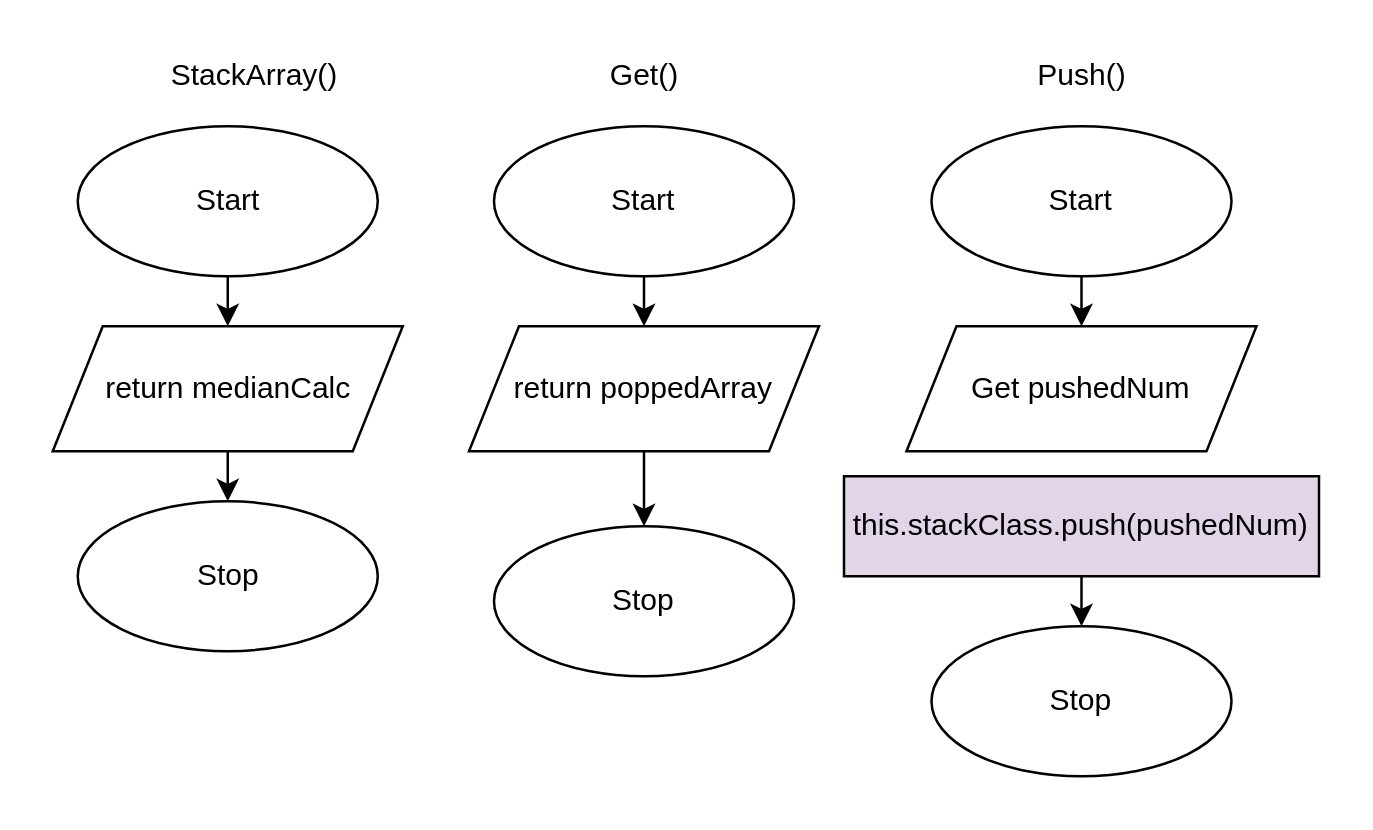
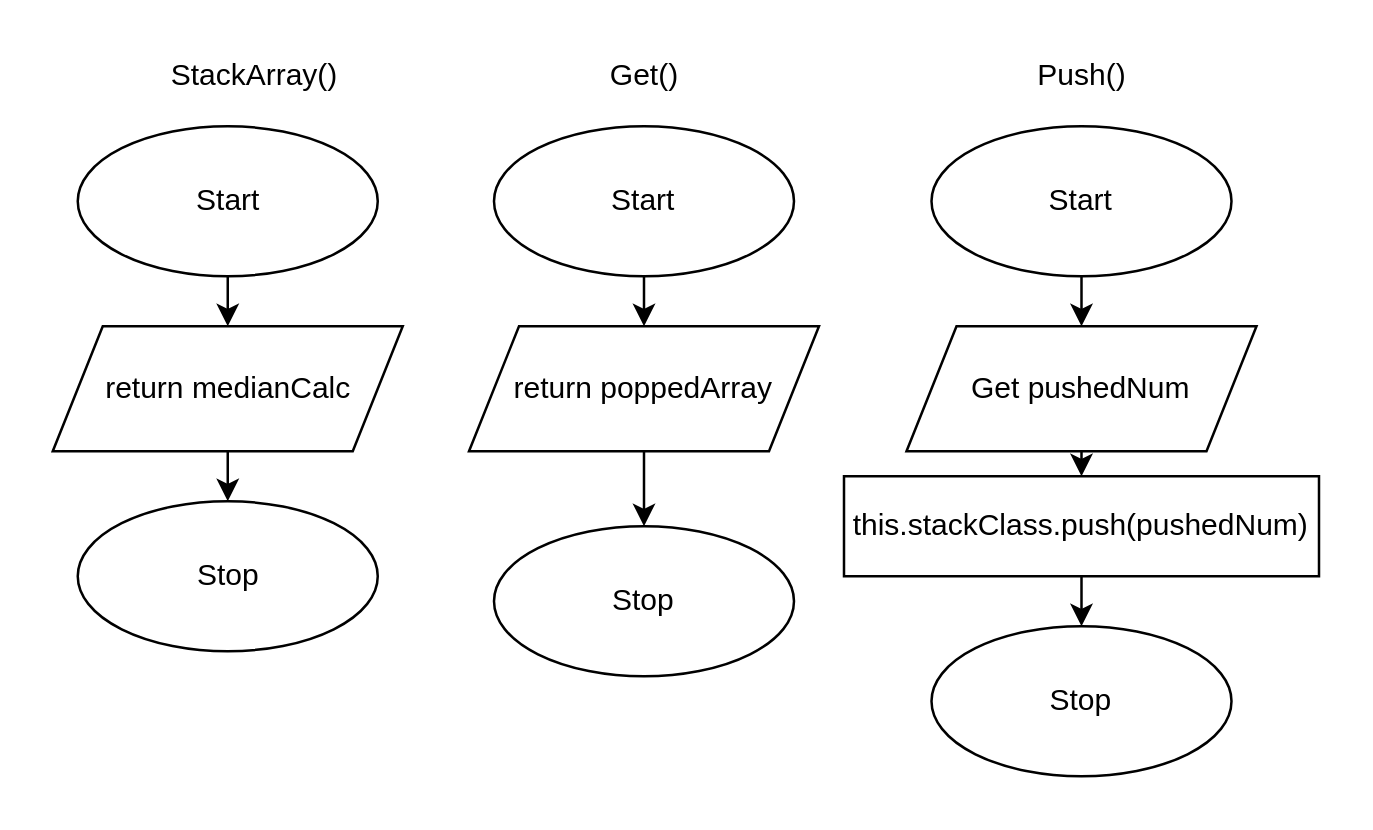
none -> (1081, 455)
(1081, 526) -> (1081, 526)
